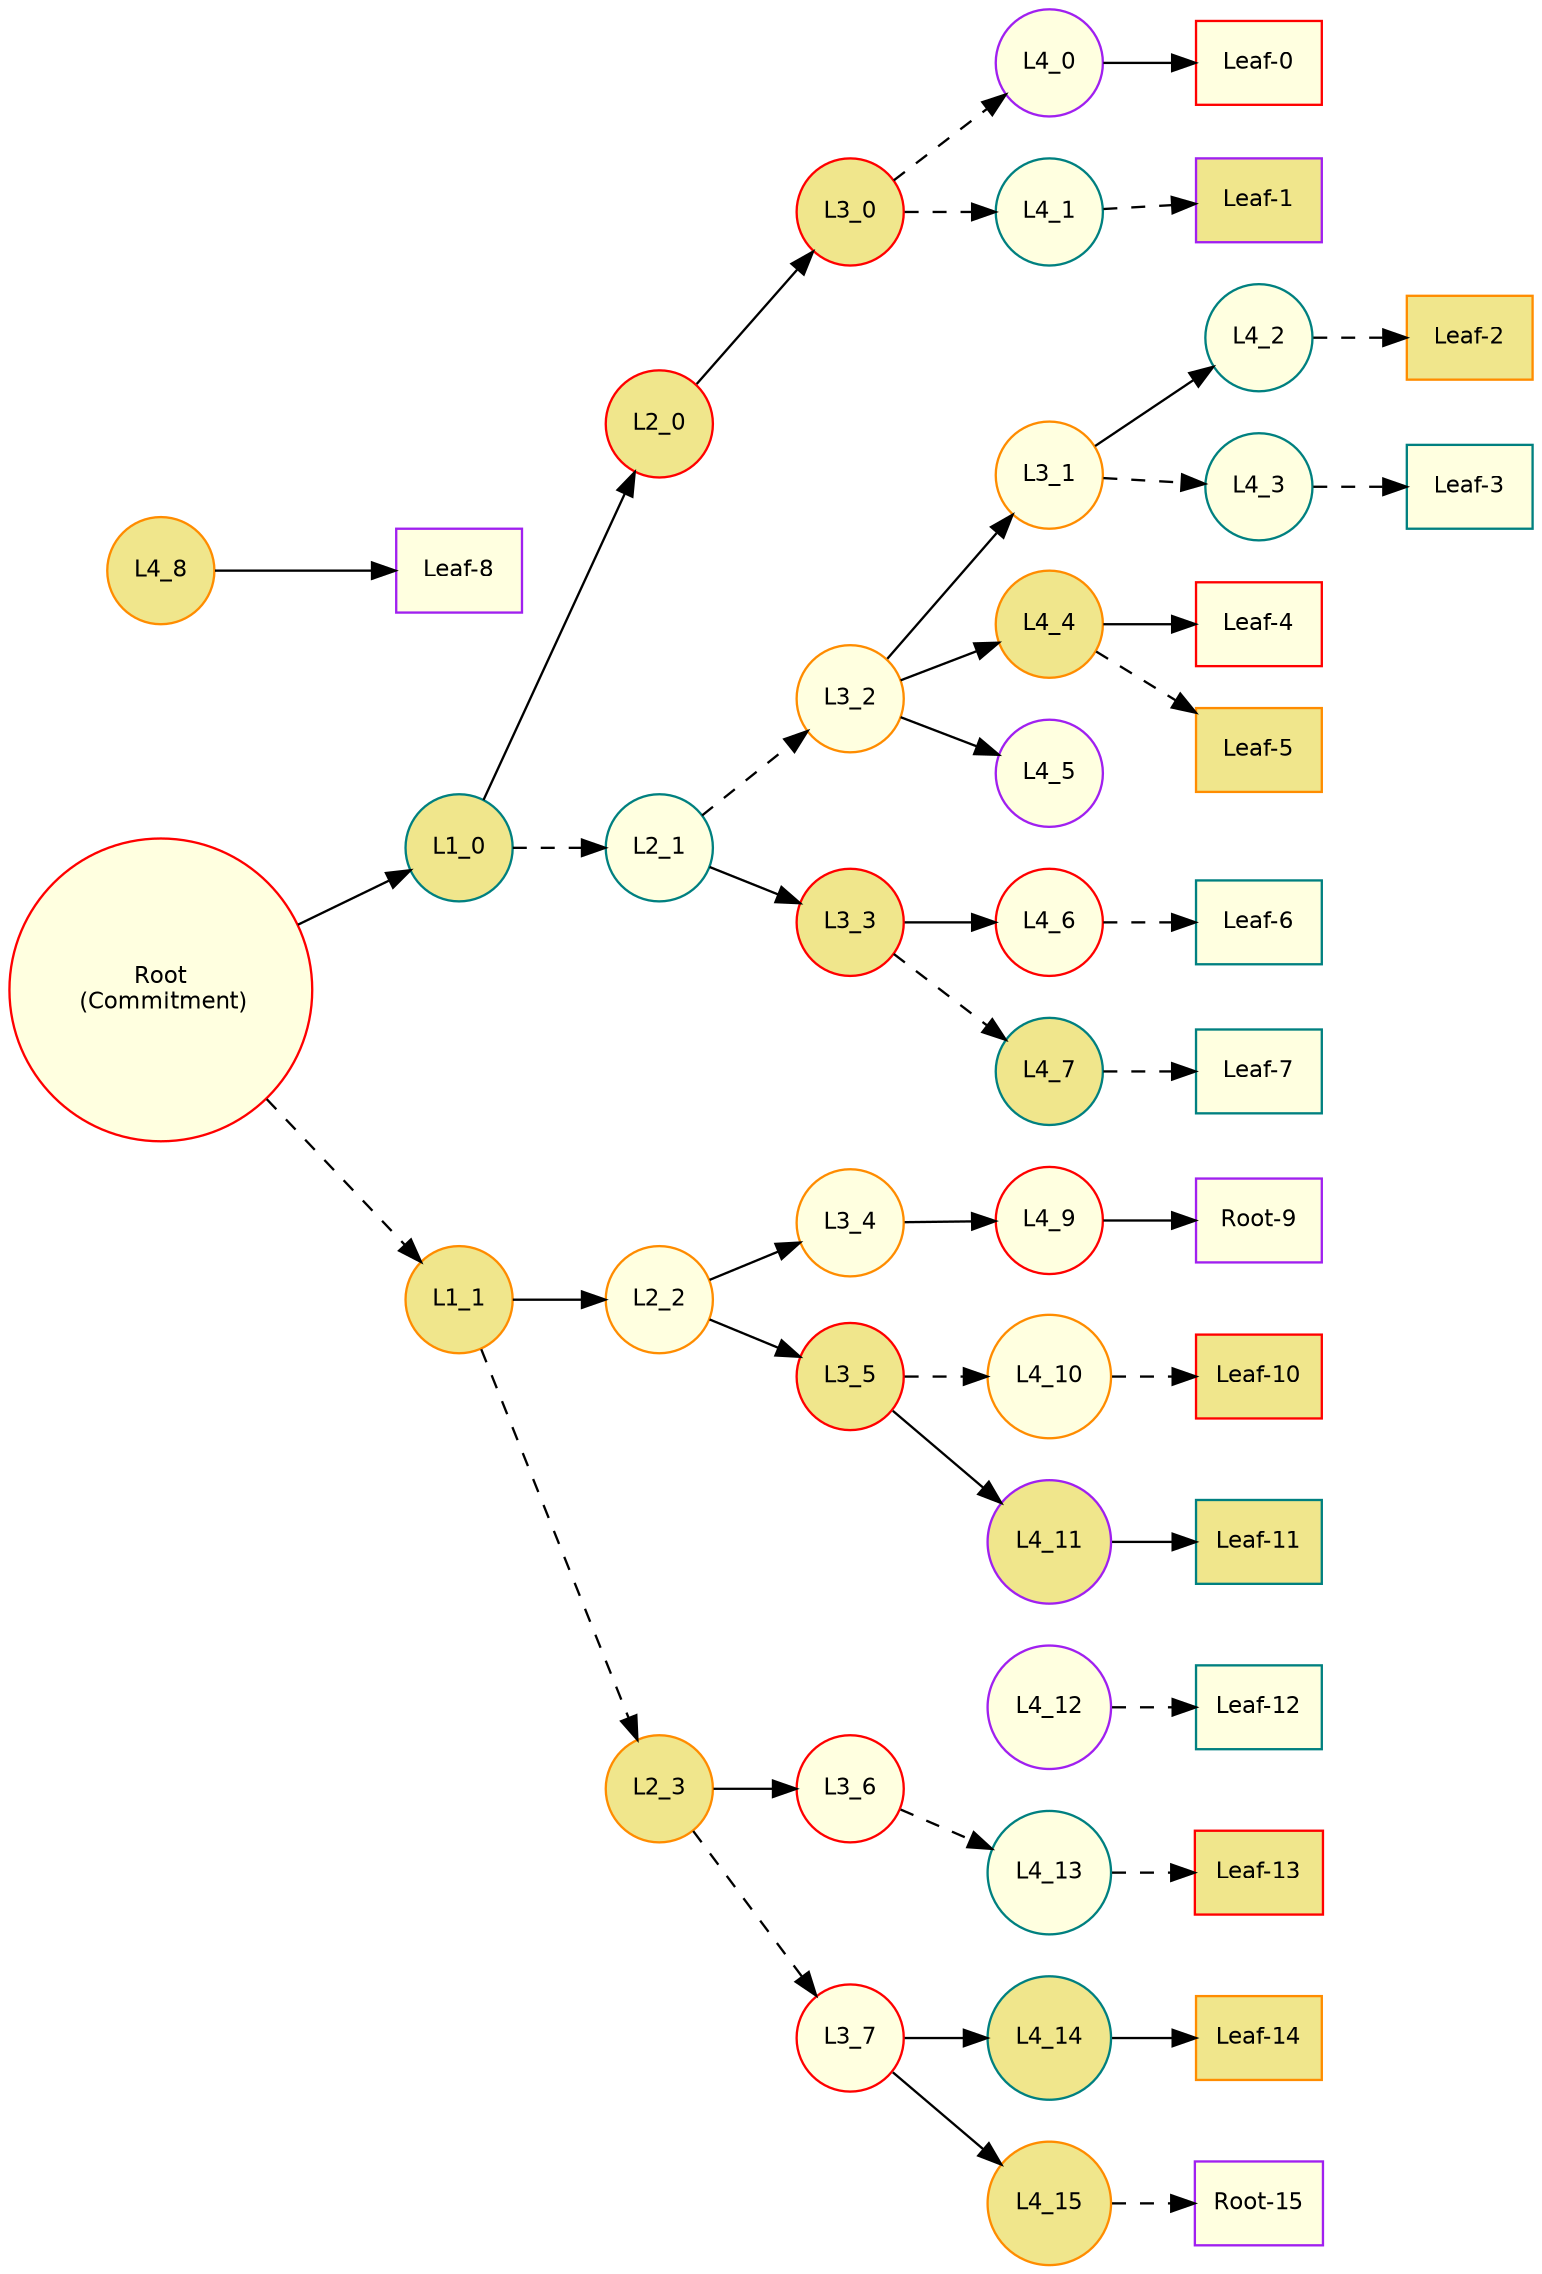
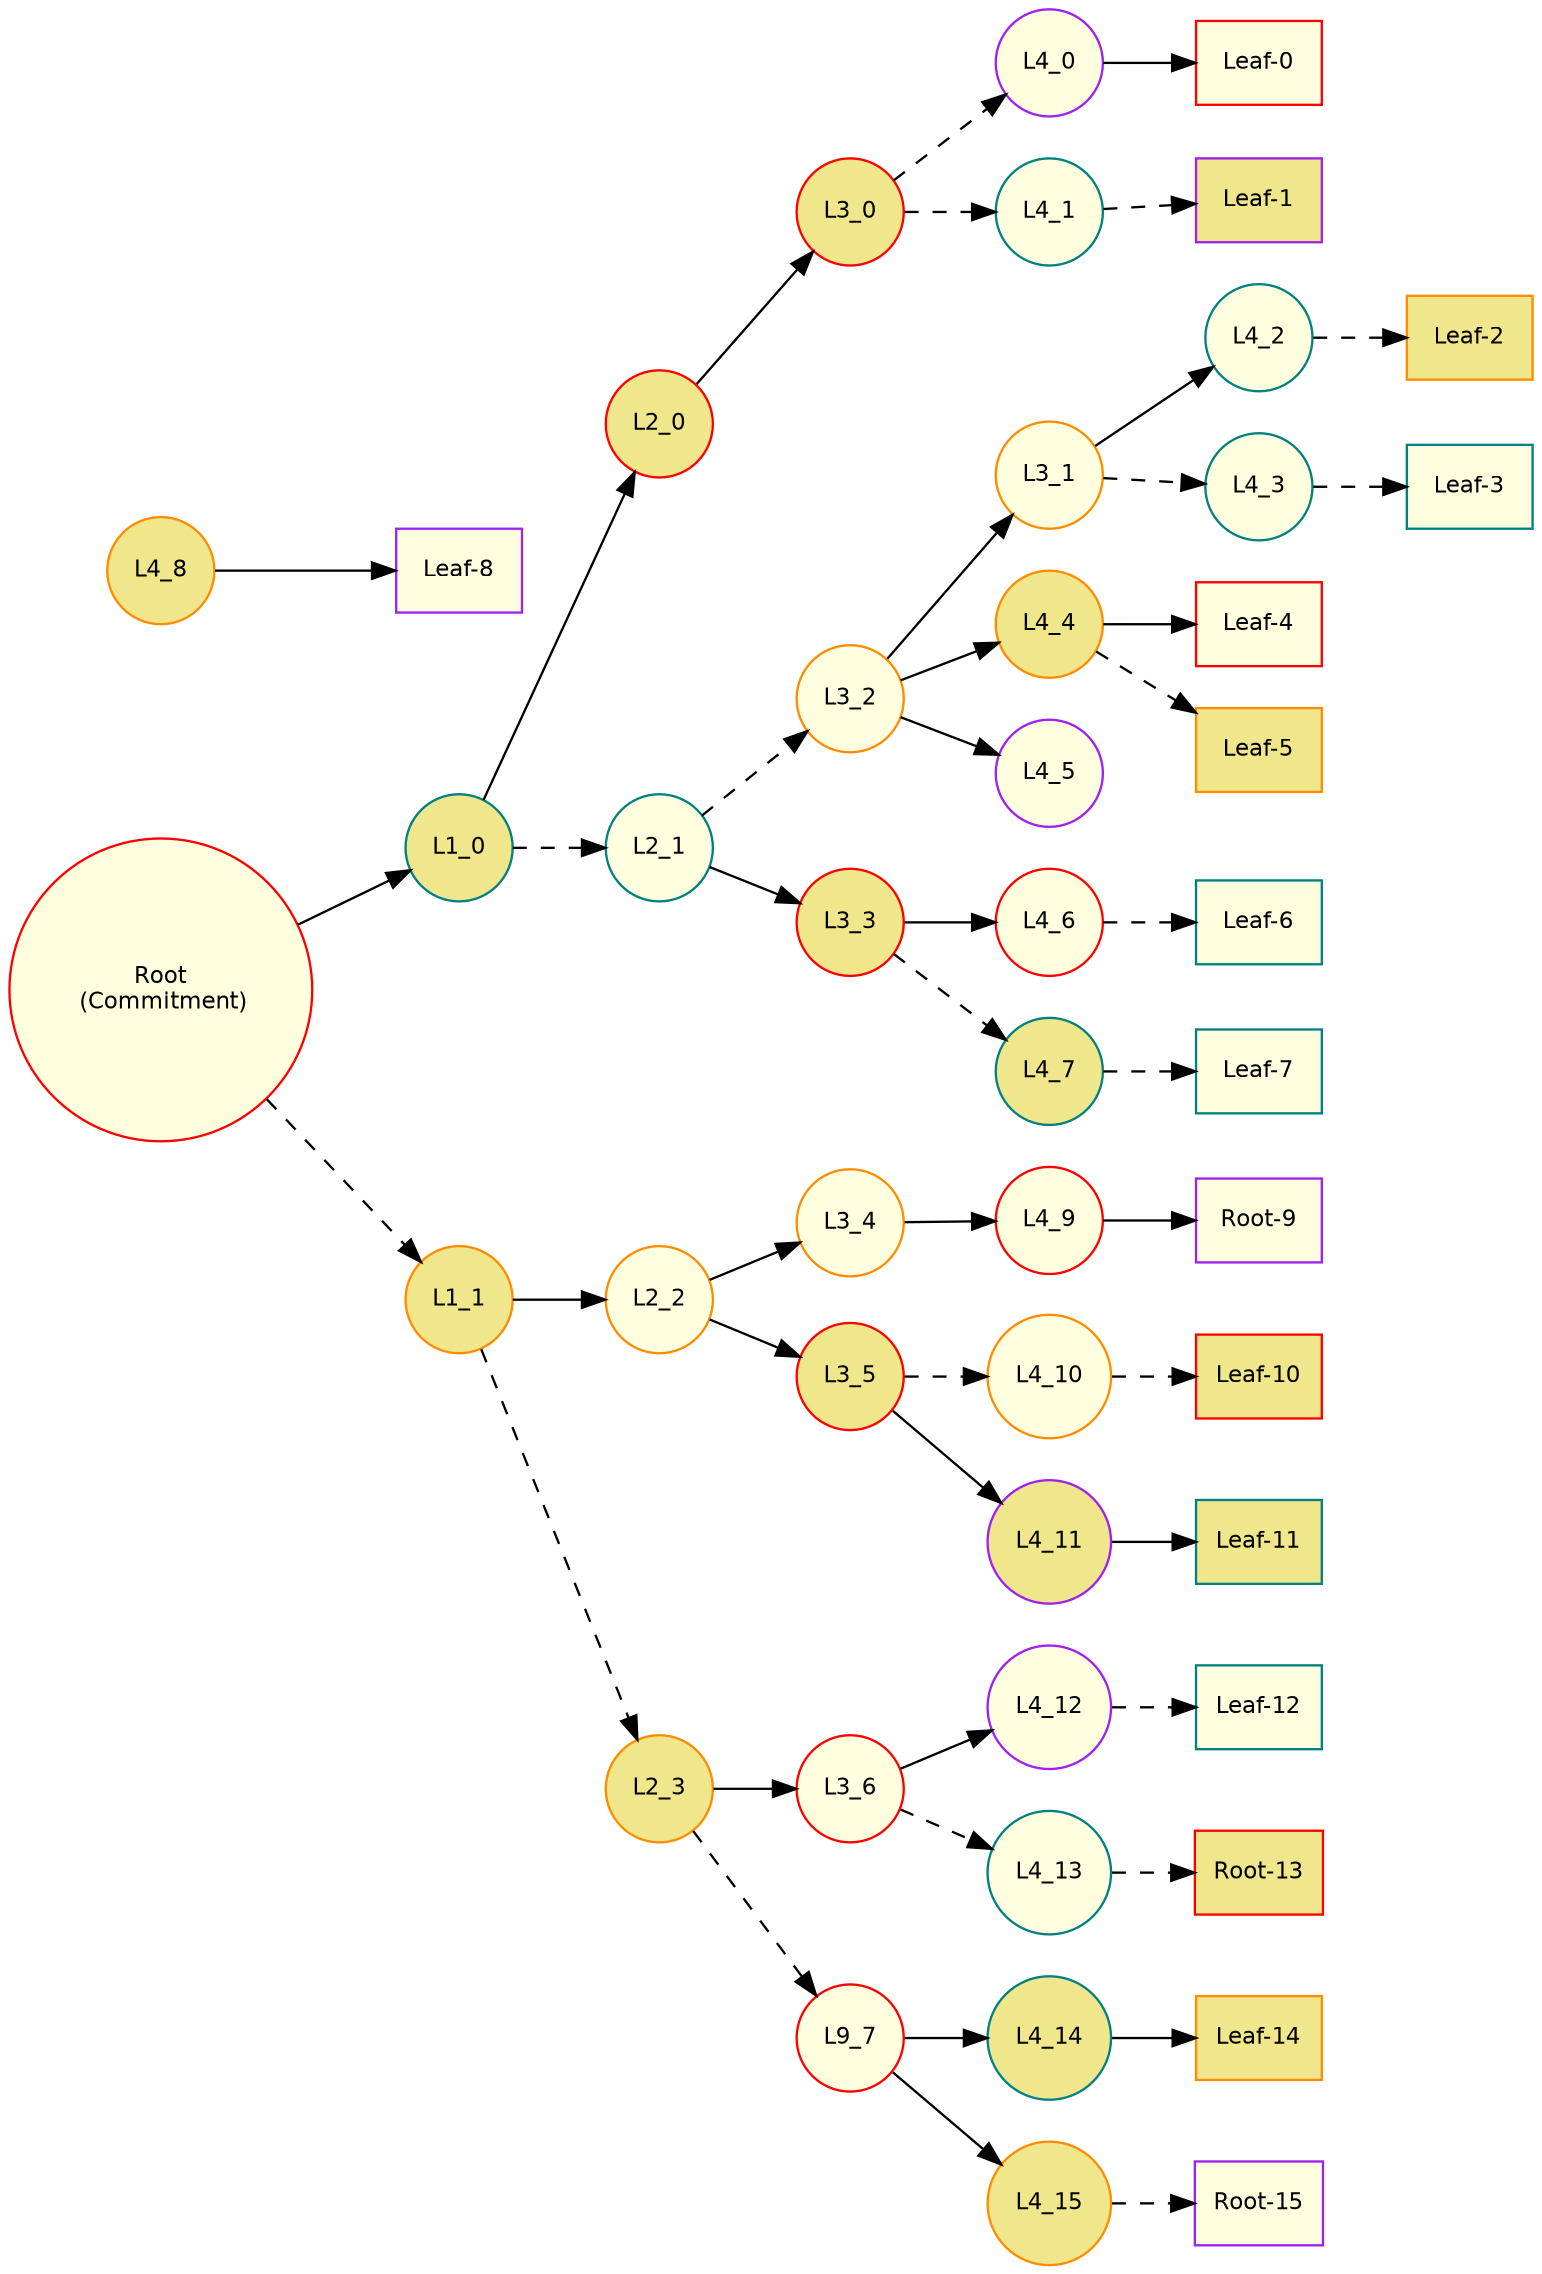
none -> (935, 1754)
(1259, 1873) -> (1259, 1873)
(850, 2038) -> (850, 2038)
